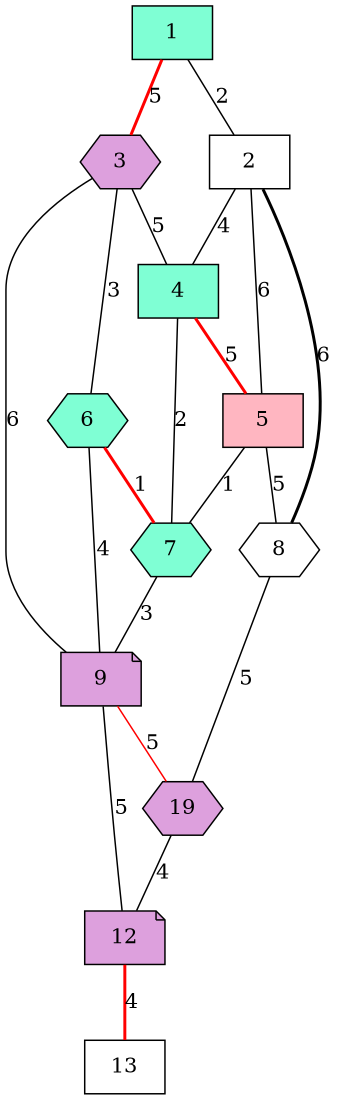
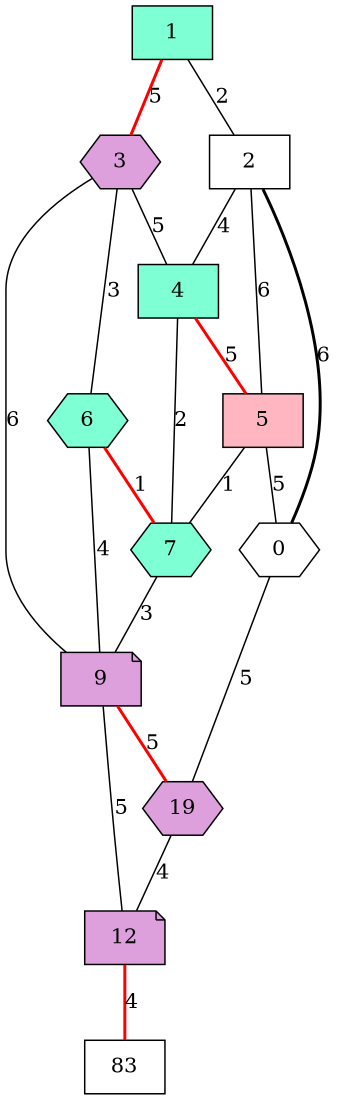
(279, 550) -> (279, 550)
(142, 744) -> (142, 744)
(125, 1067) -> (125, 1067)
